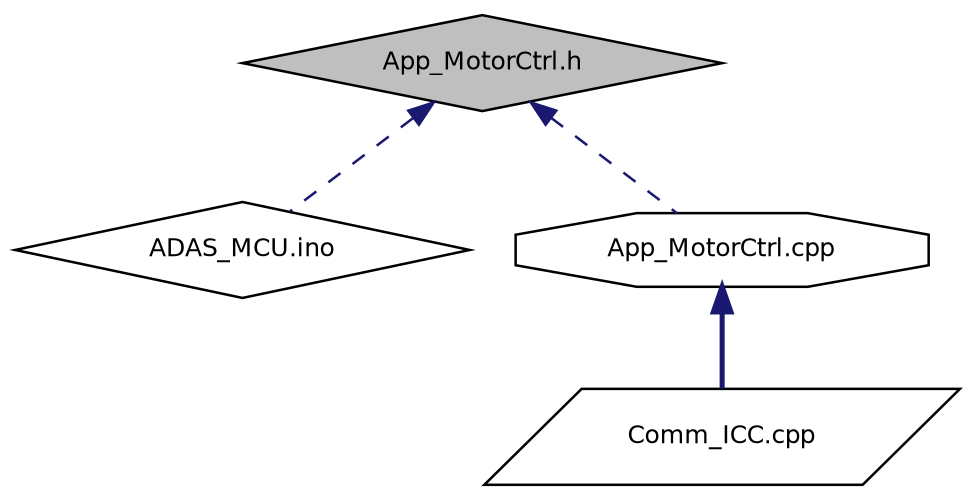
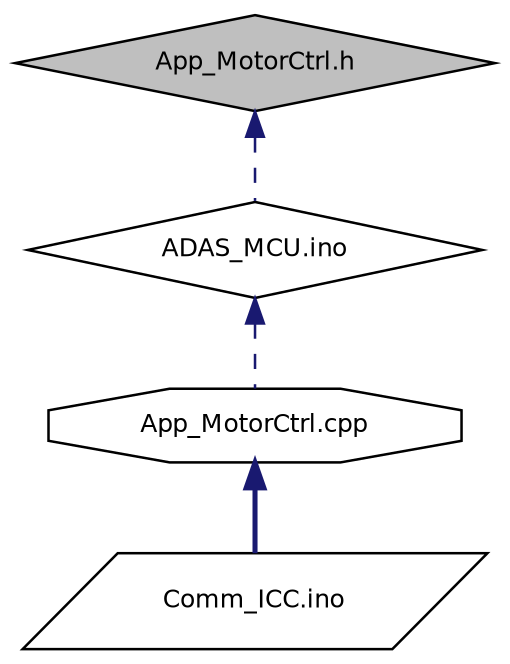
(614, 165) -> (255, 356)
(722, 437) -> (255, 601)
